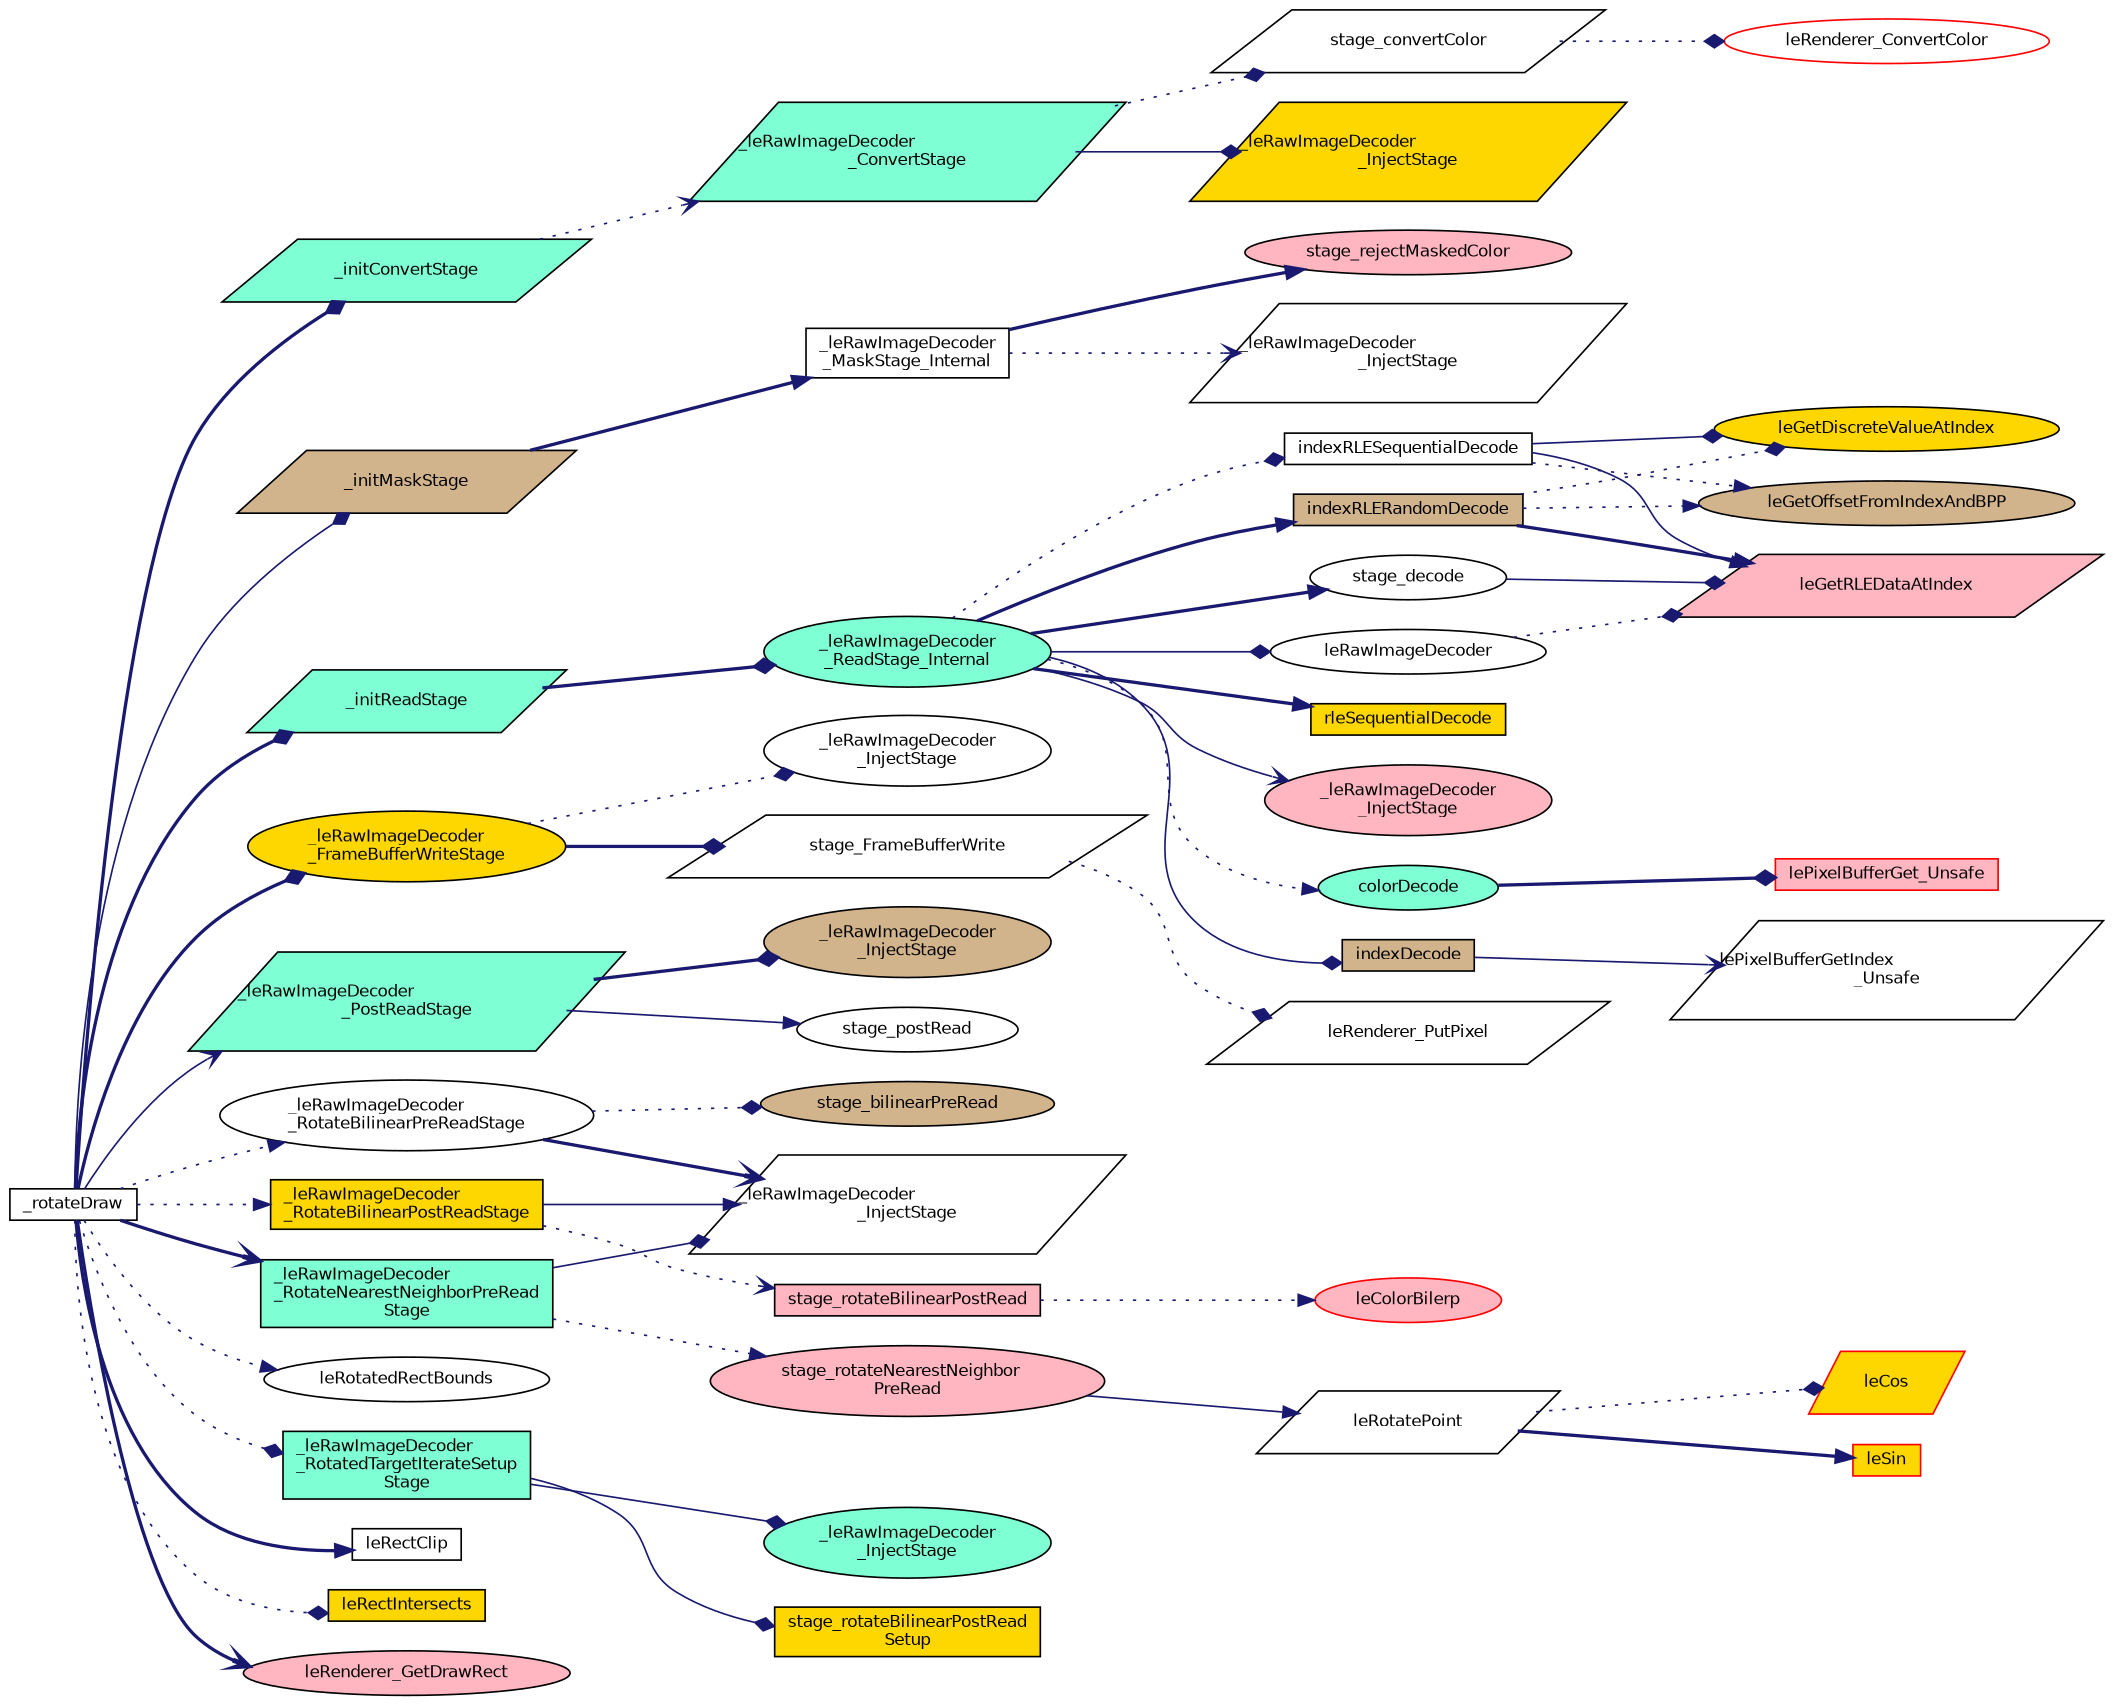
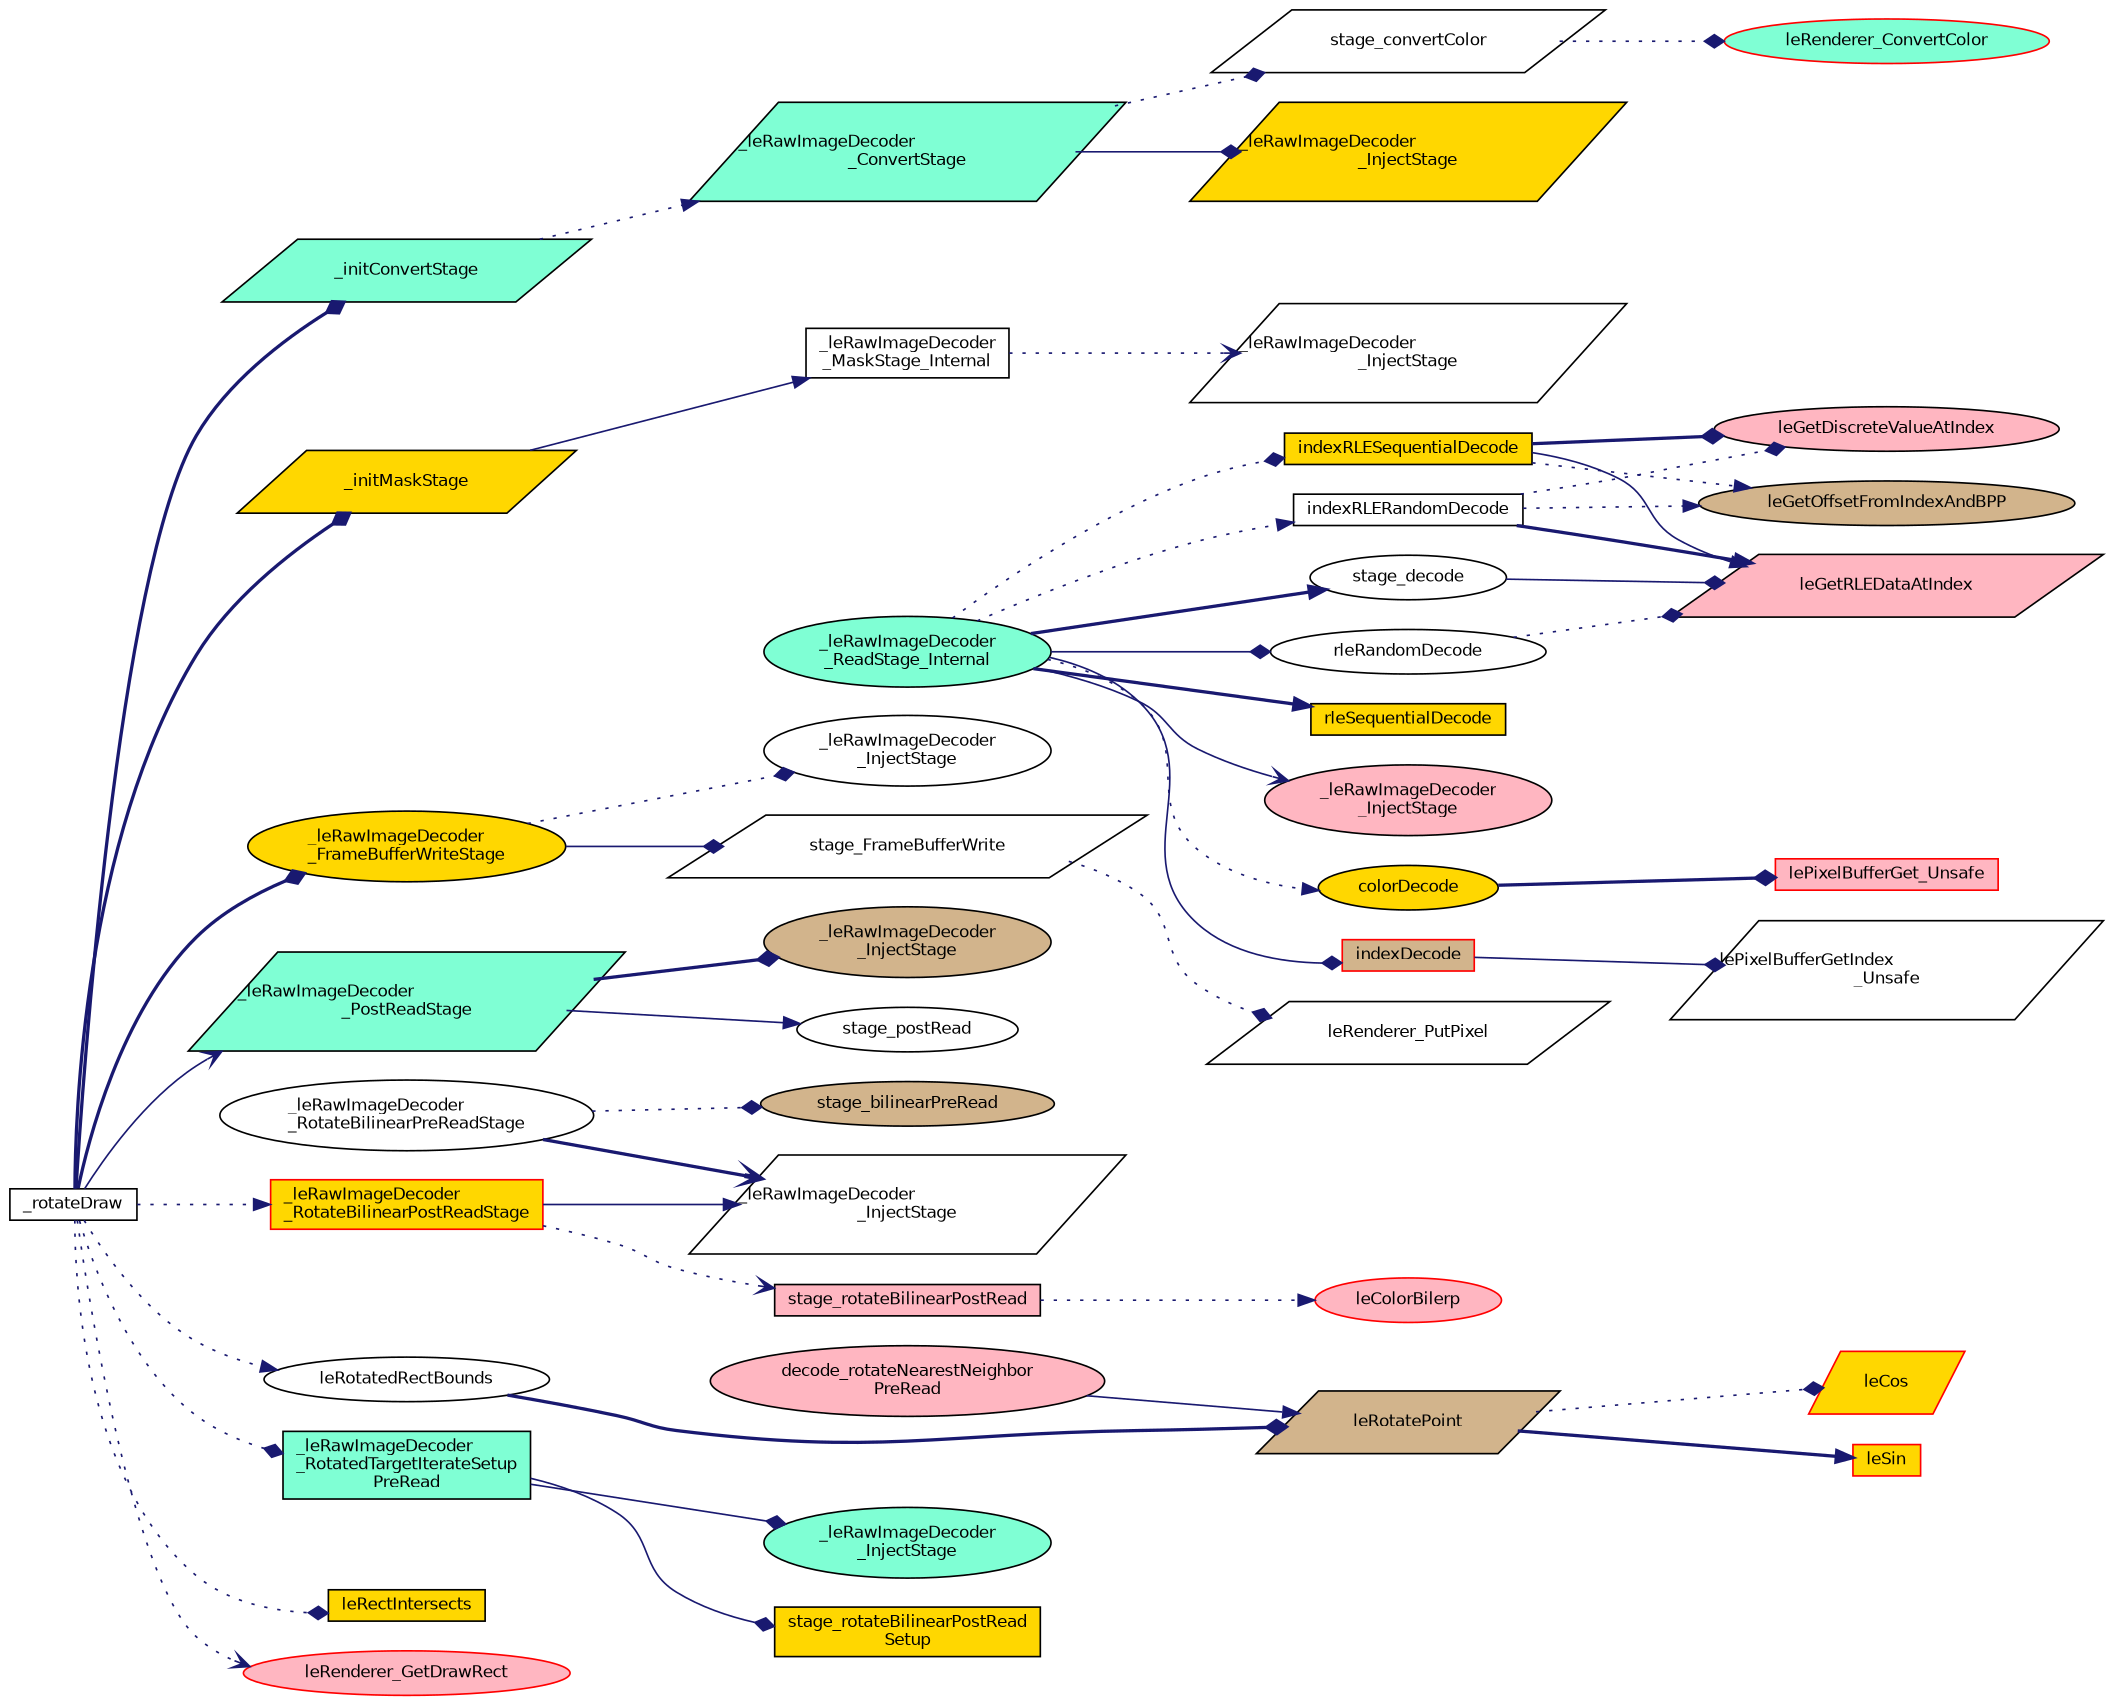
(1887, 41) -> (1887, 41)
(611, 222) -> (611, 222)
(1408, 252) -> none
(662, 416) -> (662, 416)
(1887, 429) -> (1887, 429)
(1617, 440) -> (1617, 440)
(1408, 449) -> (1408, 449)
(407, 482) -> (407, 482)
(1408, 510) -> (1408, 510)
(1124, 564) -> (1124, 564)
(1408, 652) -> (1408, 652)
(407, 701) -> none
(126, 822) -> (126, 822)
(635, 846) -> (635, 846)
(1408, 888) -> (1408, 888)
(1408, 955) -> (1408, 955)
(1591, 961) -> (1591, 961)
(194, 1166) -> none
(407, 1204) -> (407, 1204)
(407, 1294) -> none
(908, 1381) -> (908, 1381)
(1408, 1422) -> (1408, 1422)
none -> (885, 1442)
(407, 1465) -> (407, 1465)
(146, 1538) -> (111, 1410)
(407, 1544) -> none
(407, 1673) -> (407, 1673)
